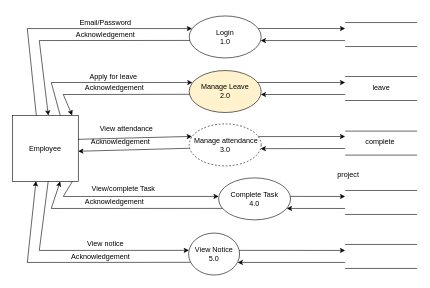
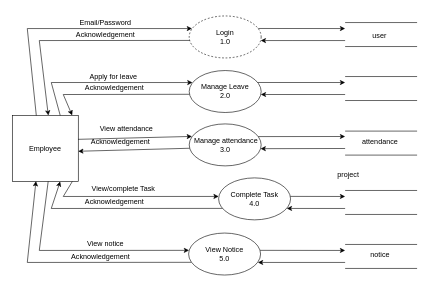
none -> (380, 36)
(225, 37) -> (225, 37)
(381, 88) -> none
(225, 92) -> (225, 92)
(380, 142) -> (380, 142)
(225, 145) -> (225, 145)
(214, 254) -> (225, 254)
none -> (380, 255)
